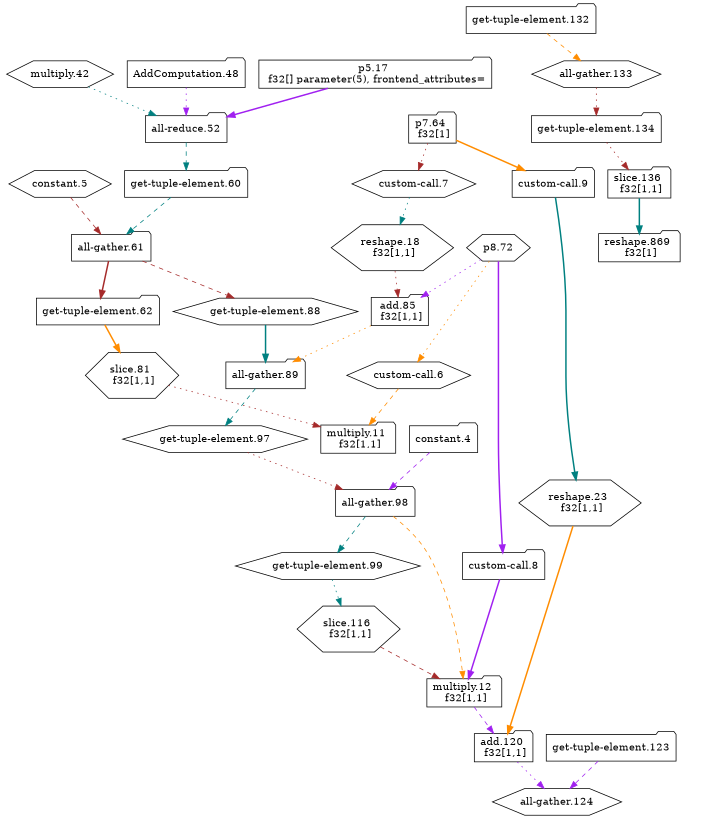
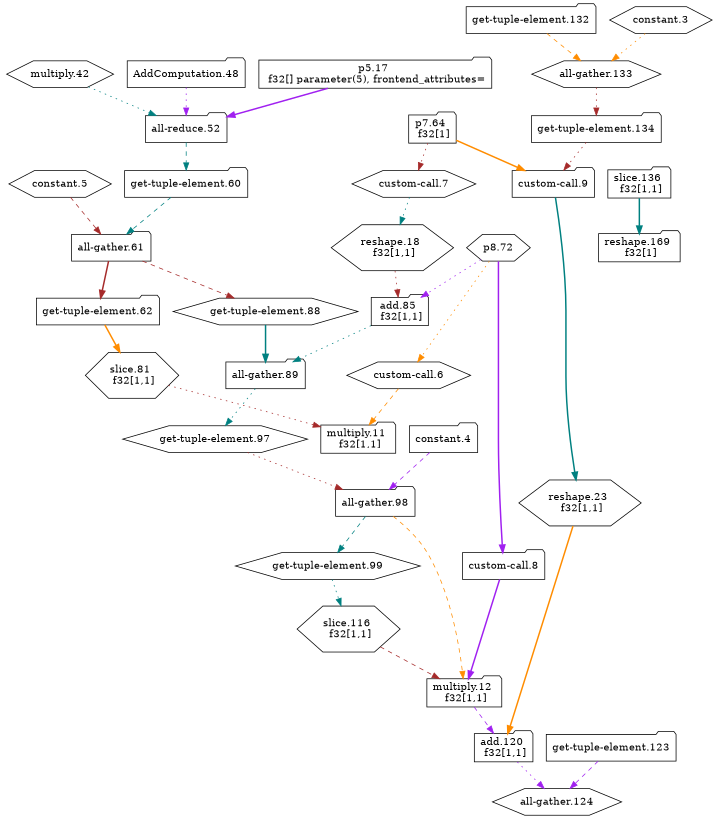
none -> (661, 20)
(615, 153) -> (577, 153)
(639, 248) -> (639, 248)
(335, 342) -> (335, 342)
(245, 401) -> (245, 401)
